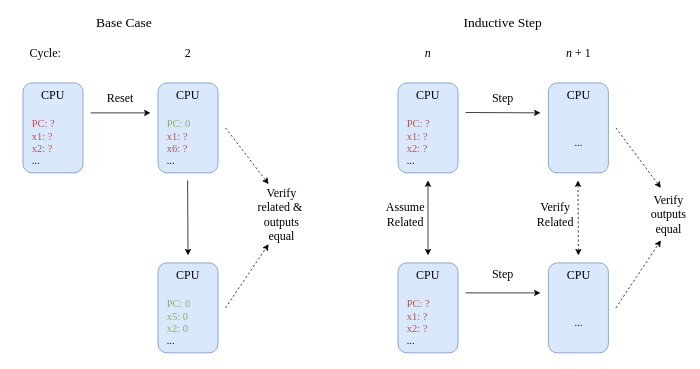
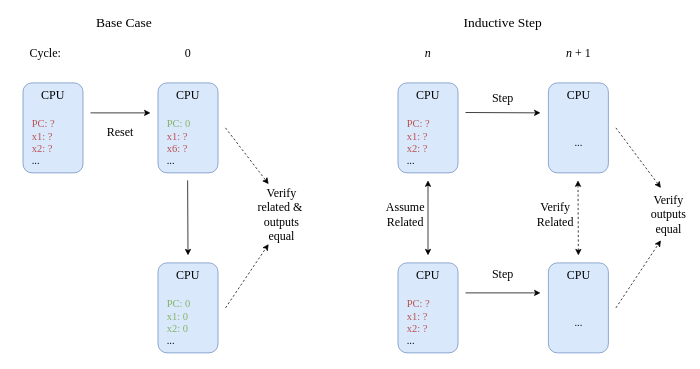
(188, 53) -> (188, 53)
(120, 98) -> (120, 132)
(179, 323) -> (179, 323)
